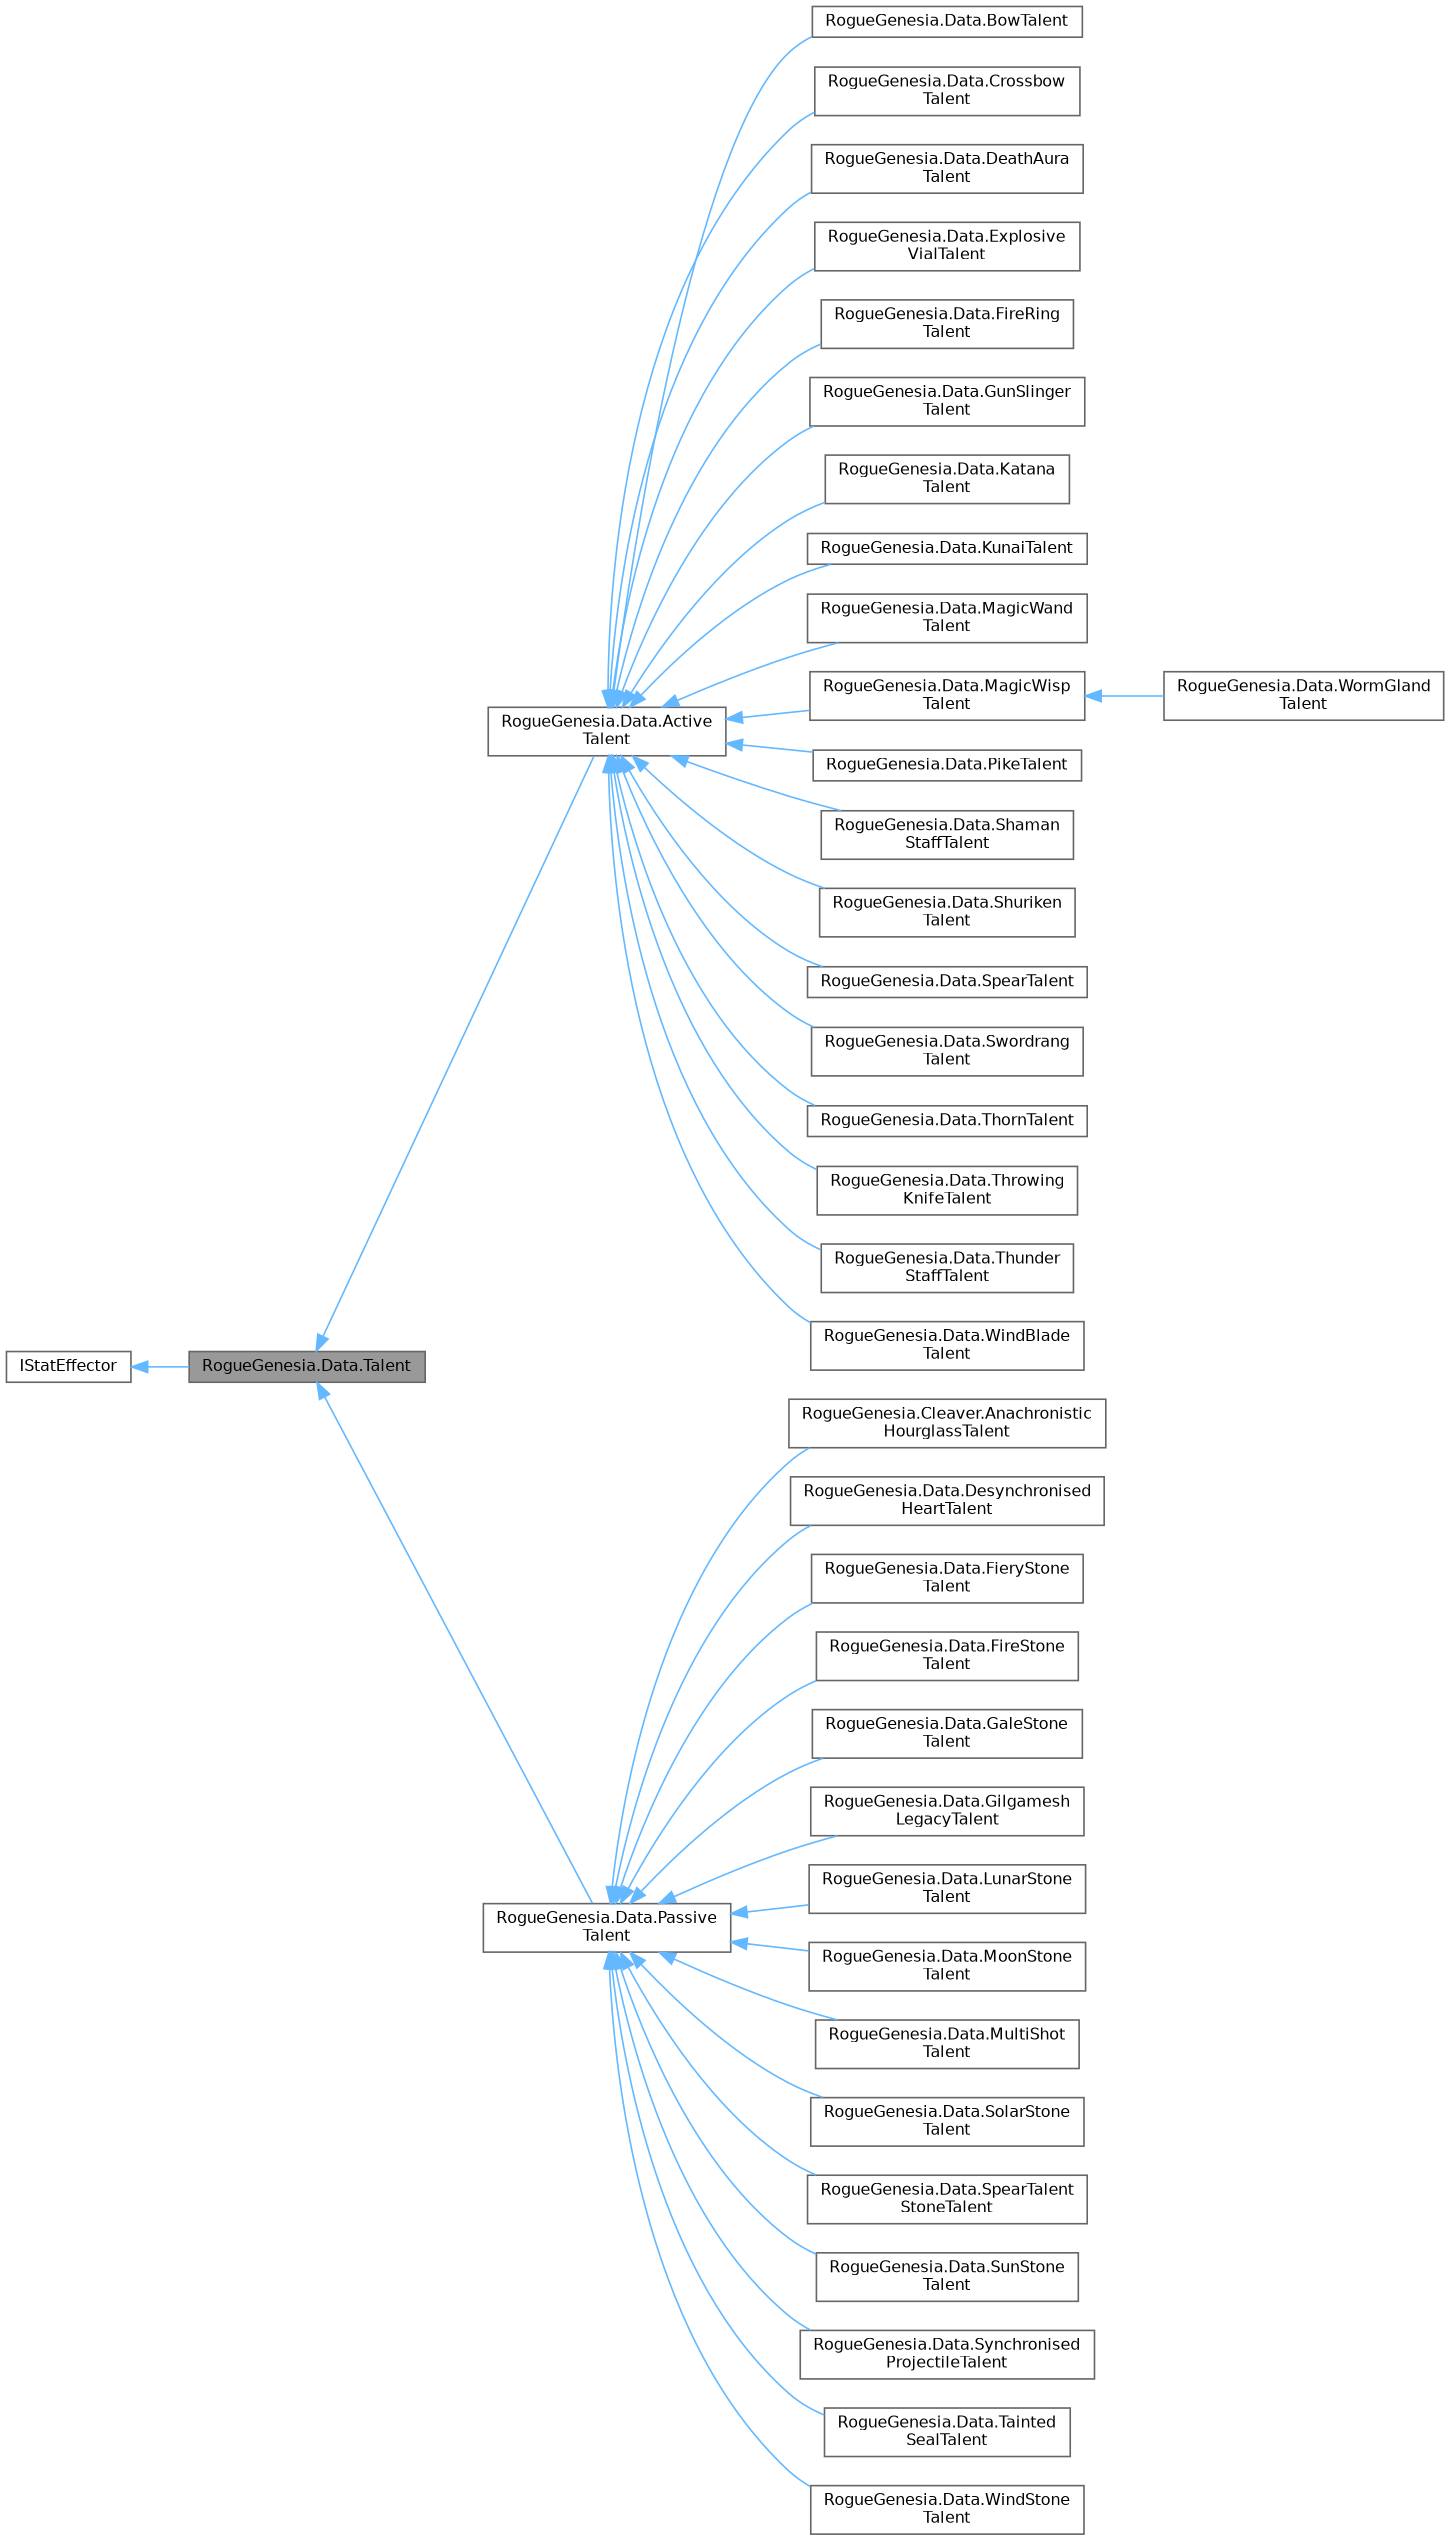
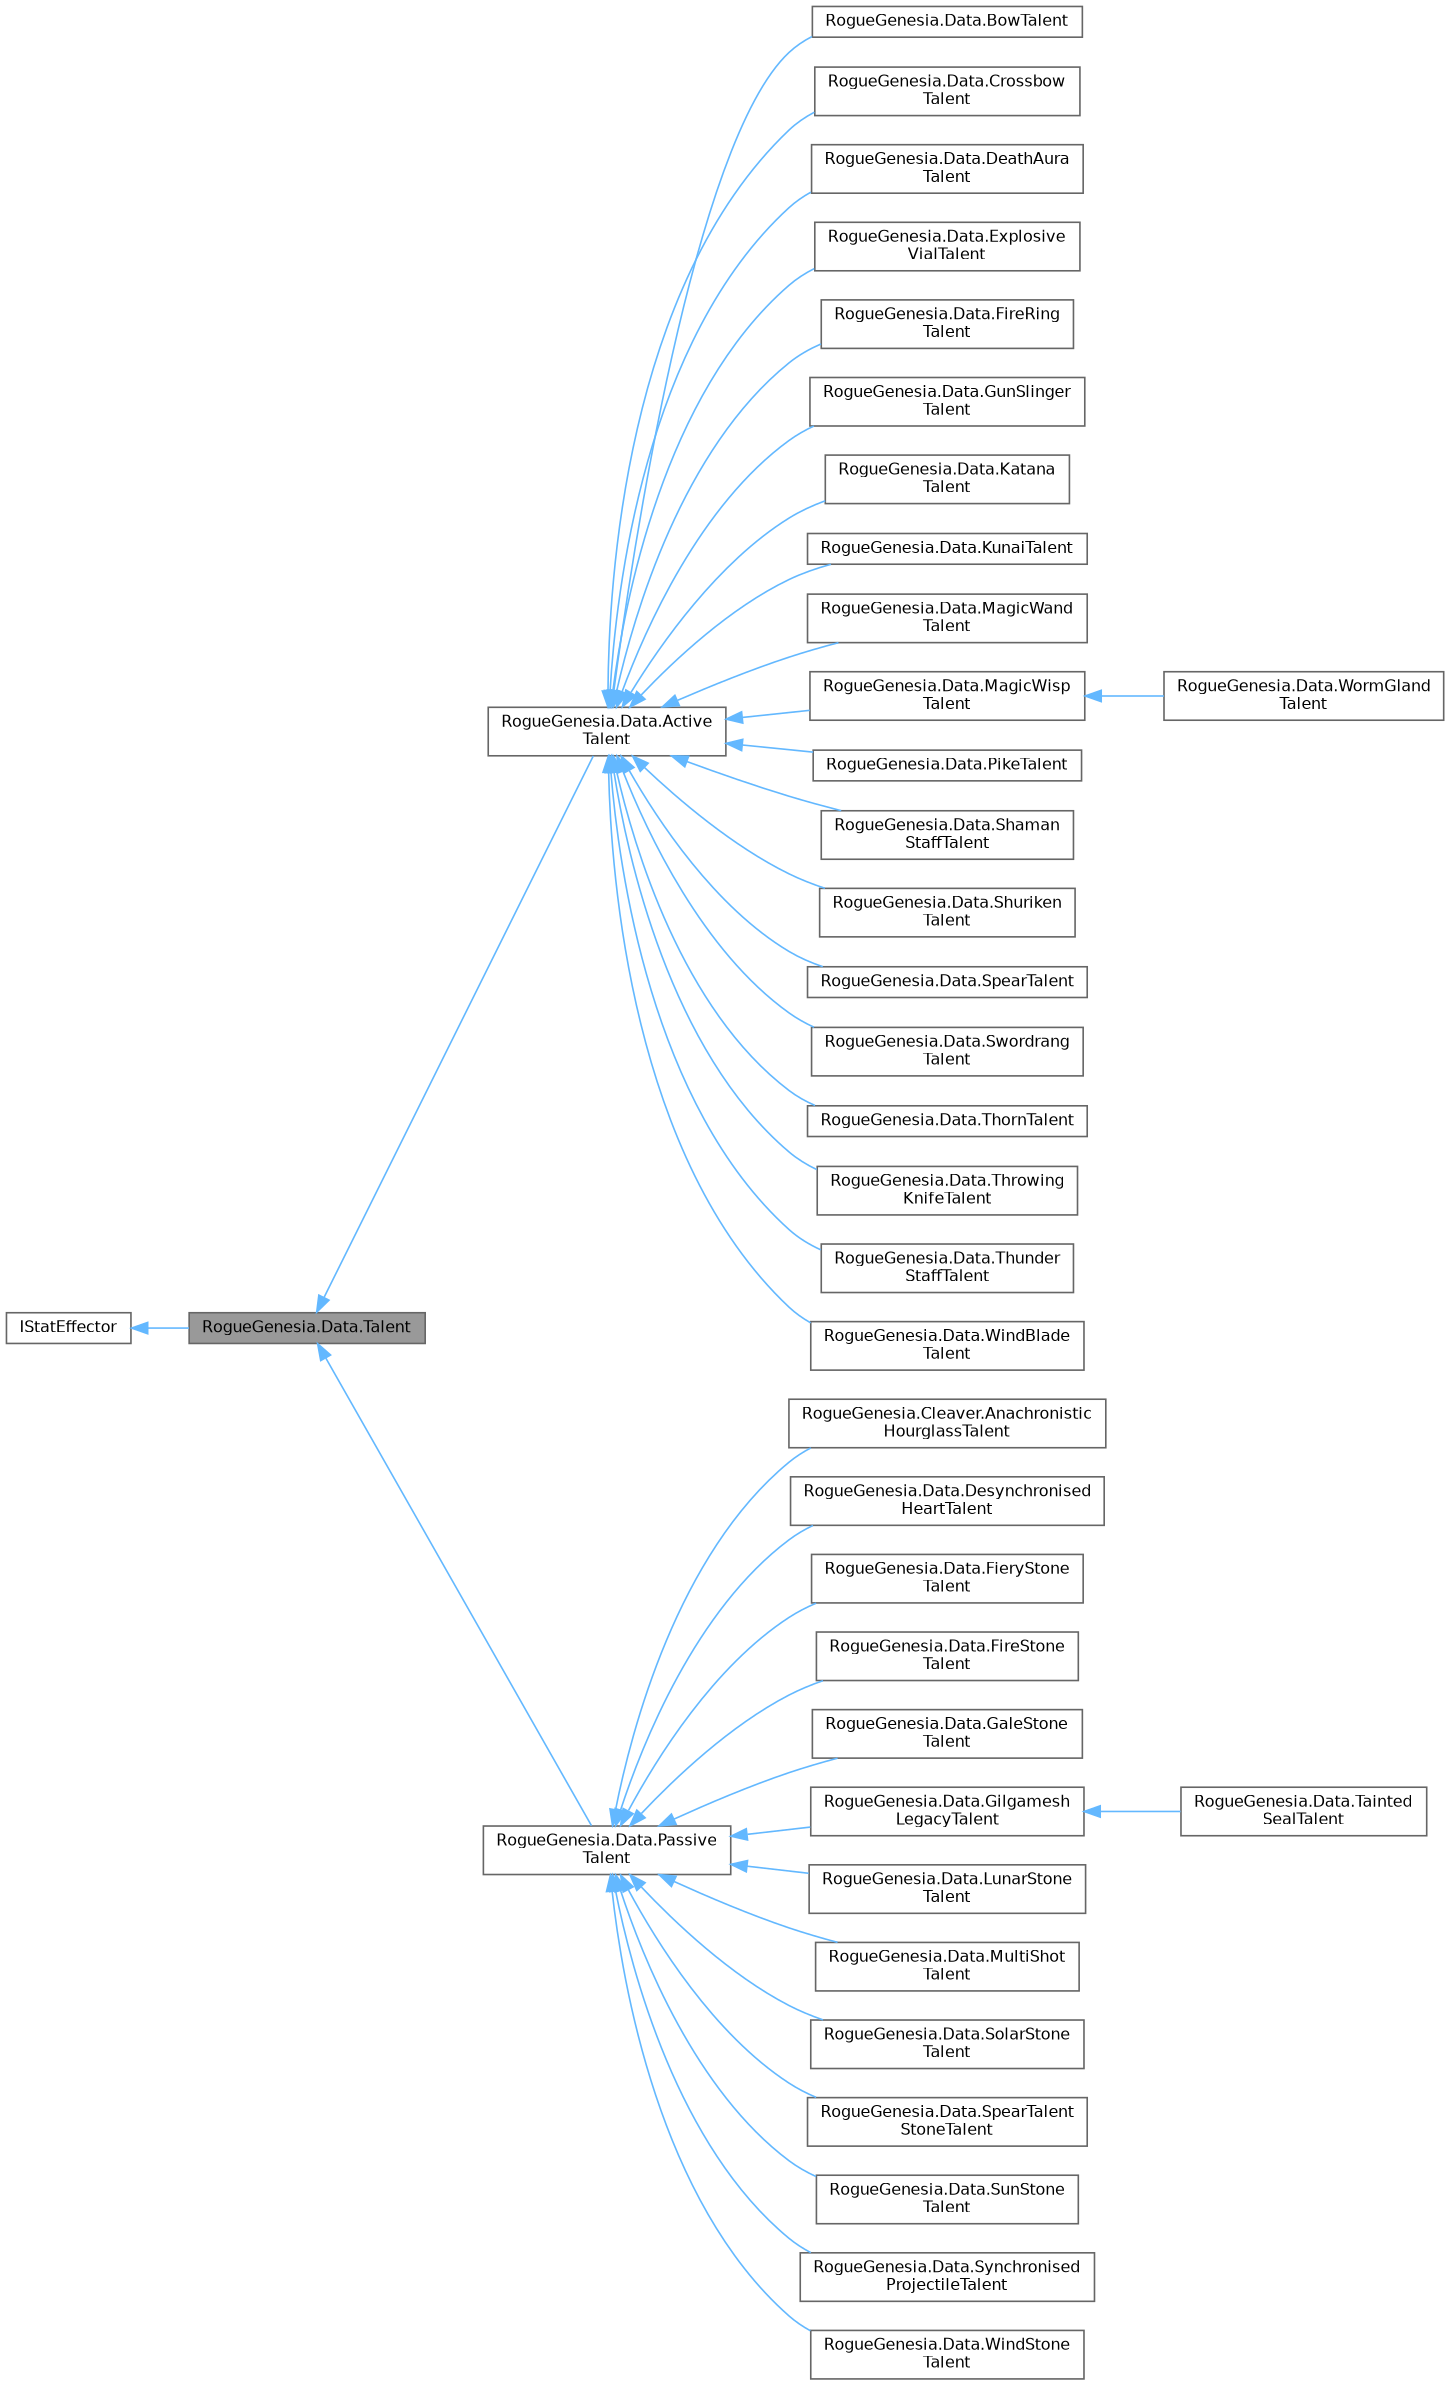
(947, 1967) -> none
(672, 2216) -> (1141, 1811)
